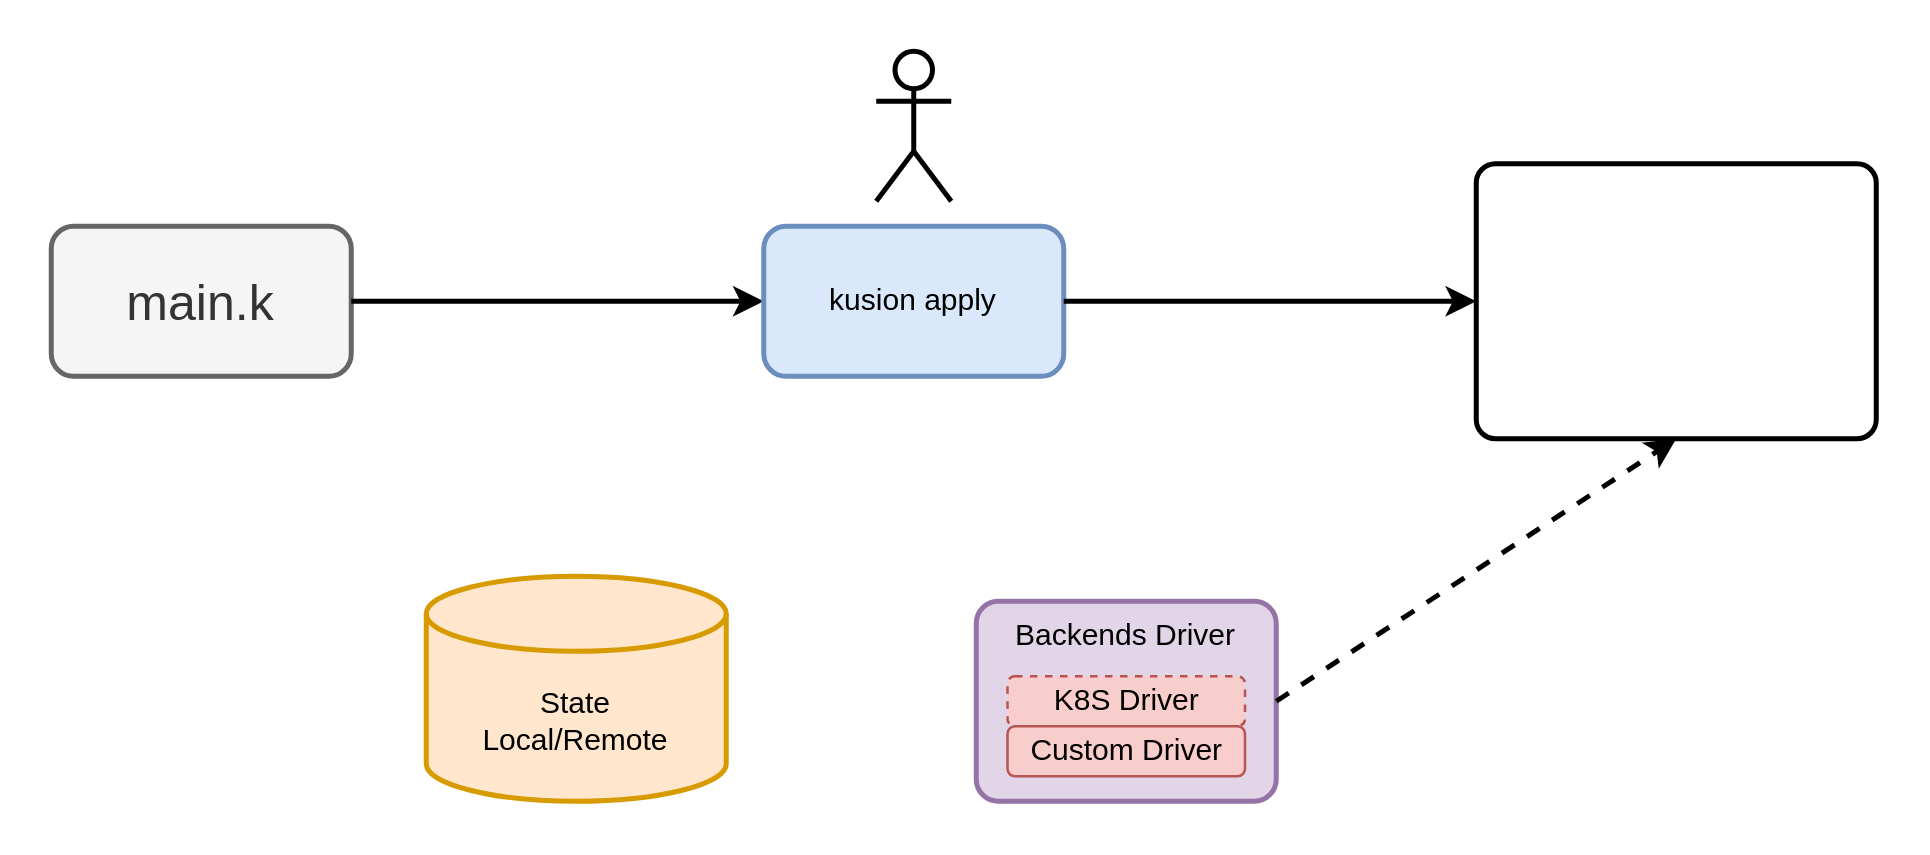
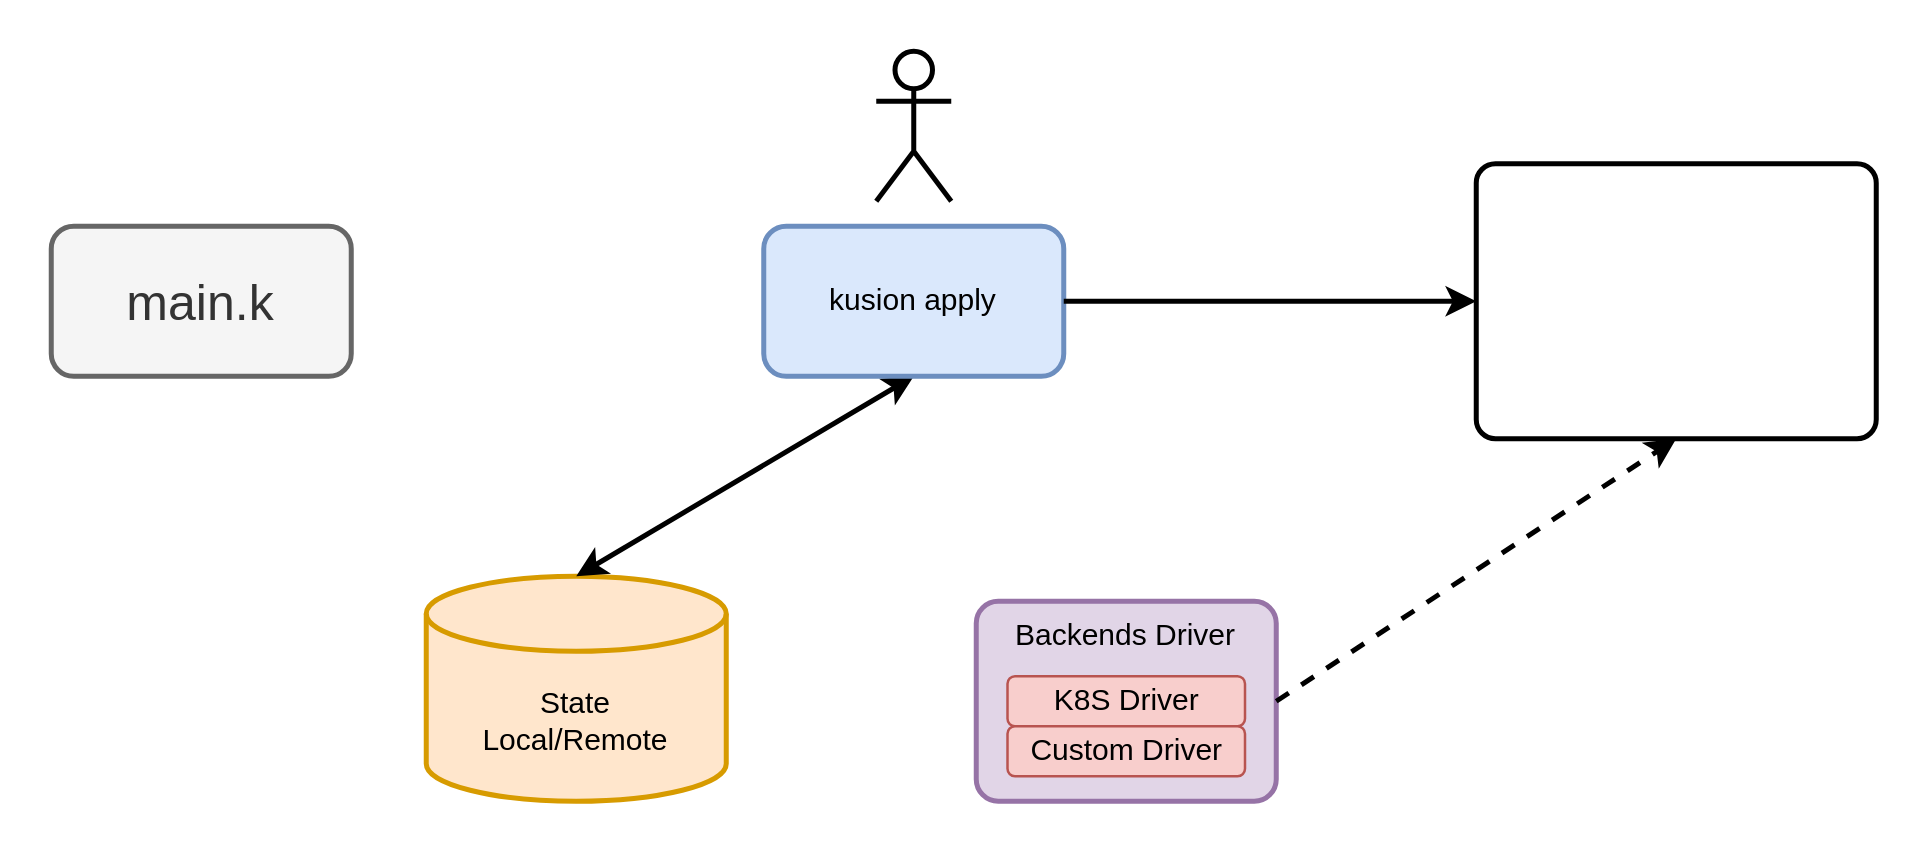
(547, 301) -> none
none -> (745, 476)
(1126, 701) -> (1126, 701)
